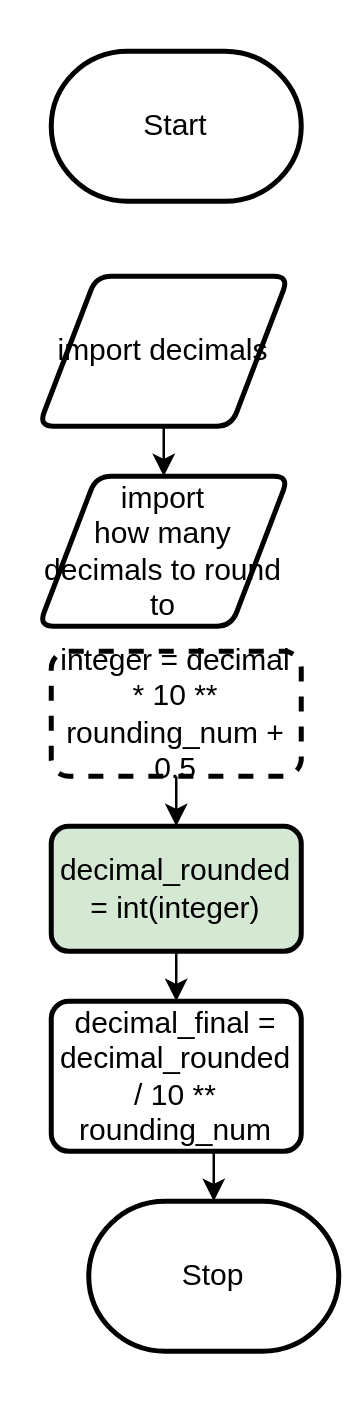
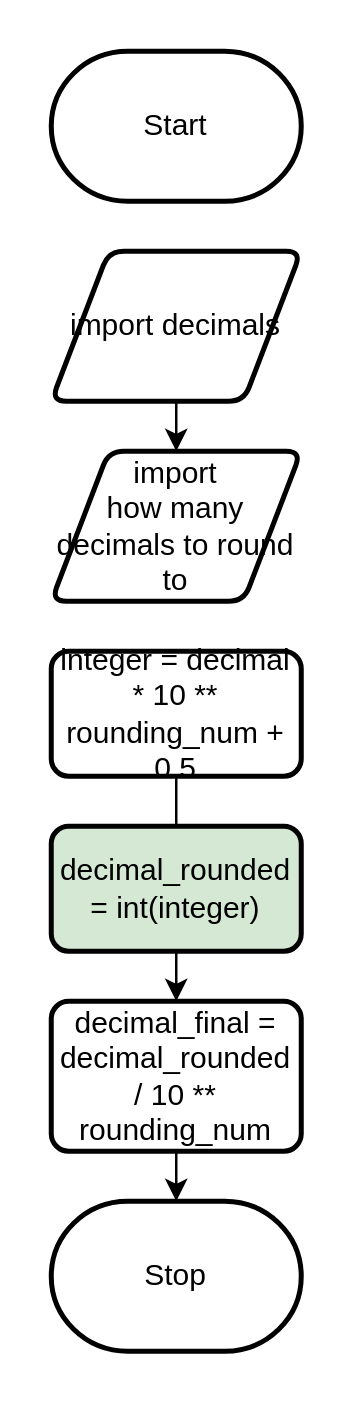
(164, 351) -> (176, 326)
(164, 551) -> (176, 526)
(176, 714) -> (176, 714)
(176, 808) -> (176, 815)
(214, 1276) -> (176, 1276)
